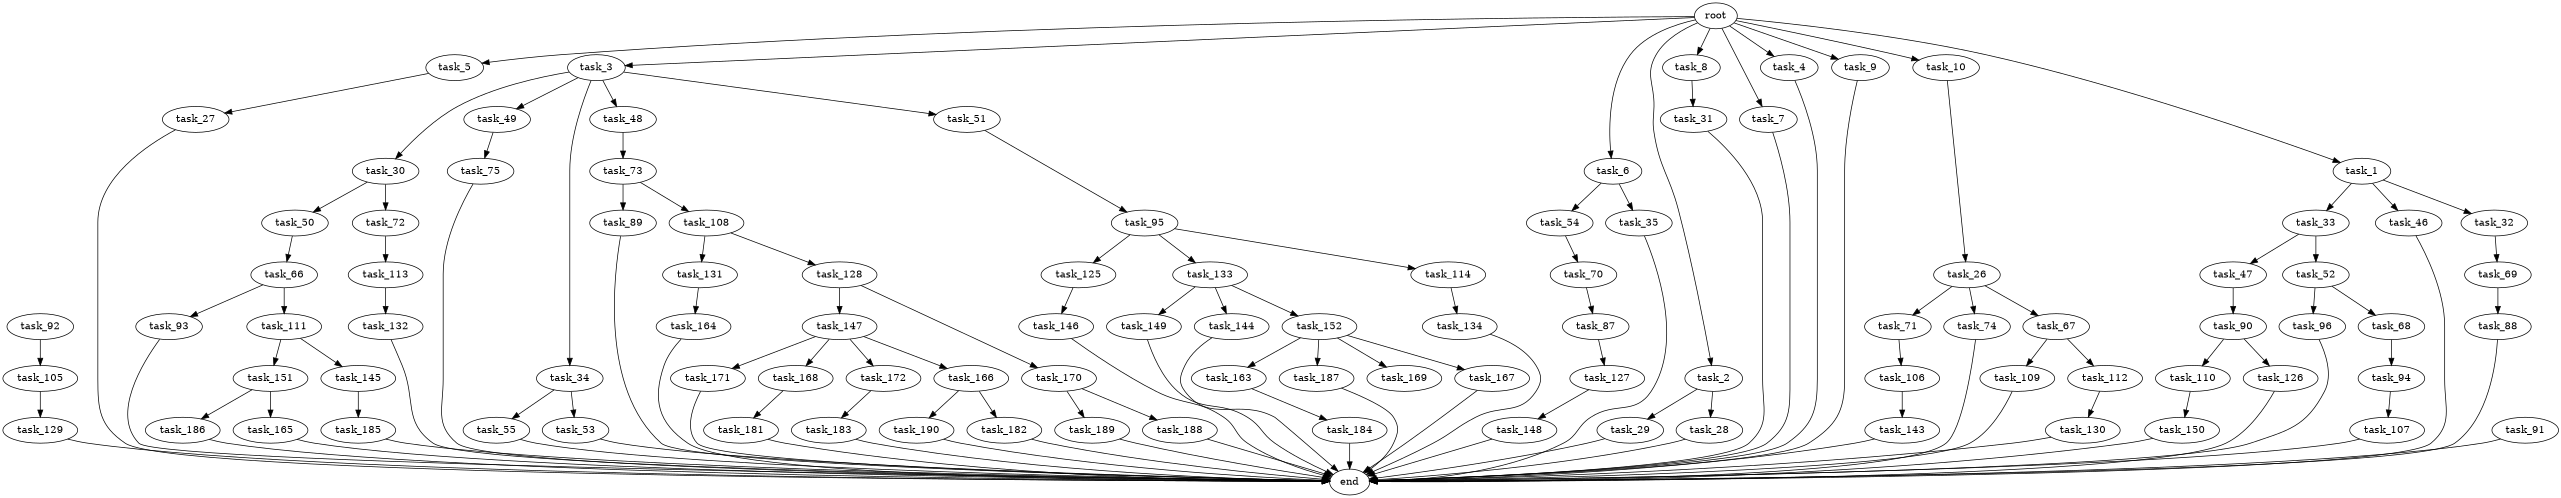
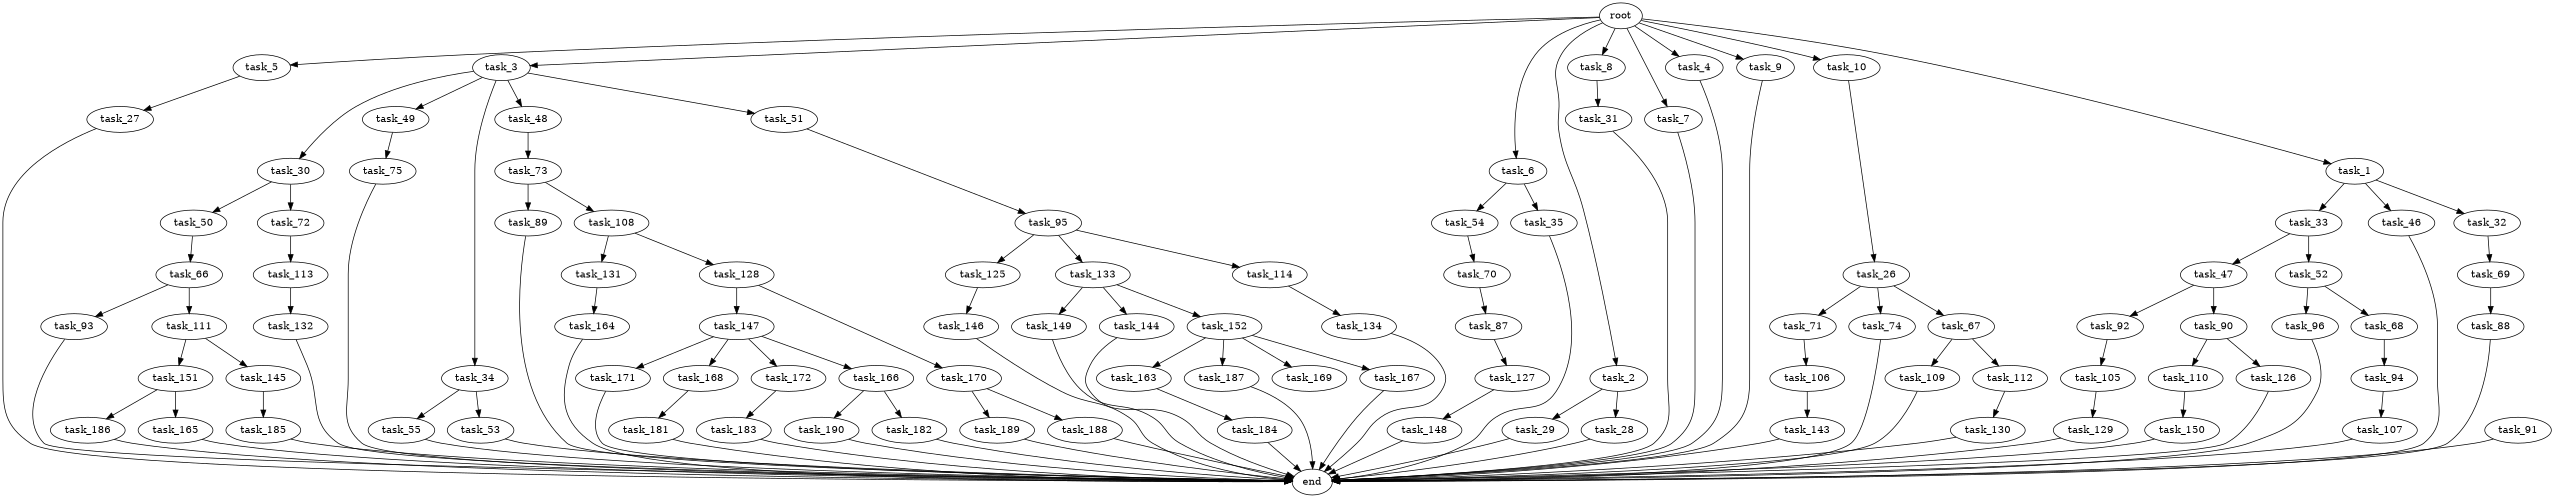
none -> (2165, 299)
